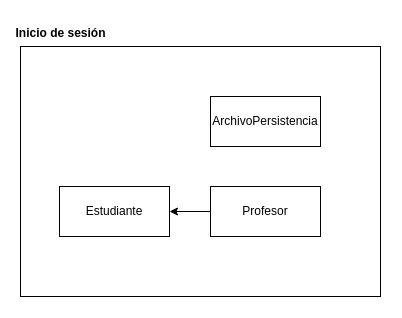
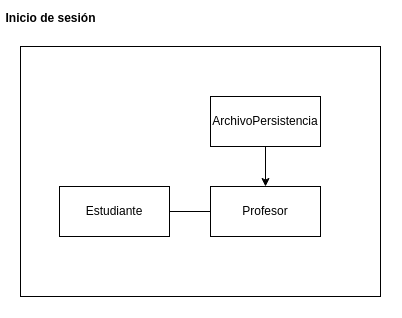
(61, 34) -> (51, 19)
none -> (266, 163)
(178, 212) -> (175, 212)
